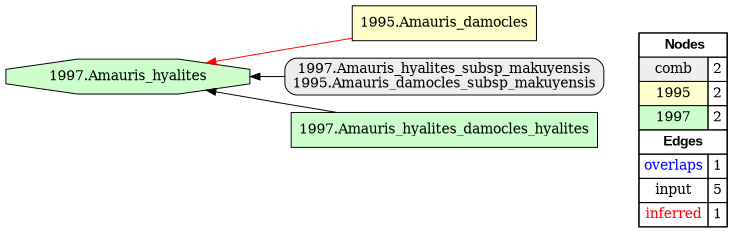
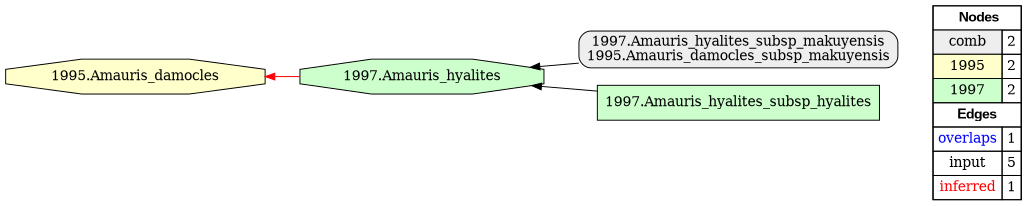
(444, 23) -> (135, 77)
(284, 50) -> (287, 77)
(444, 130) -> (738, 103)
